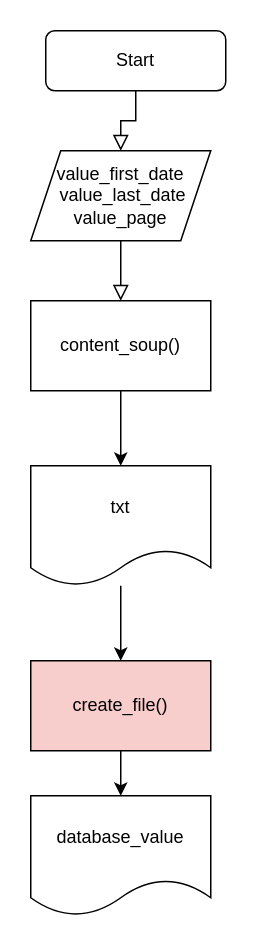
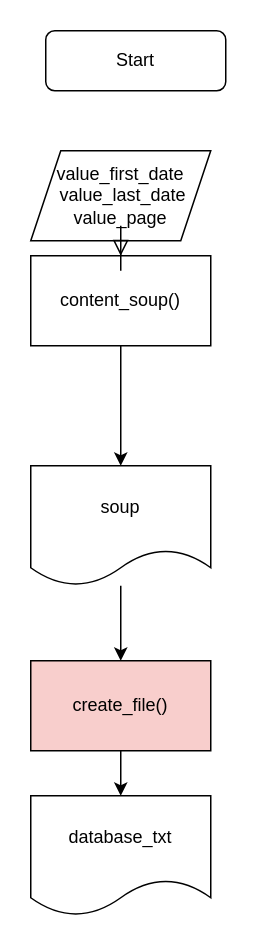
(136, 120) -> none
(121, 346) -> (121, 301)
(121, 508) -> (121, 508)
(121, 838) -> (121, 838)
